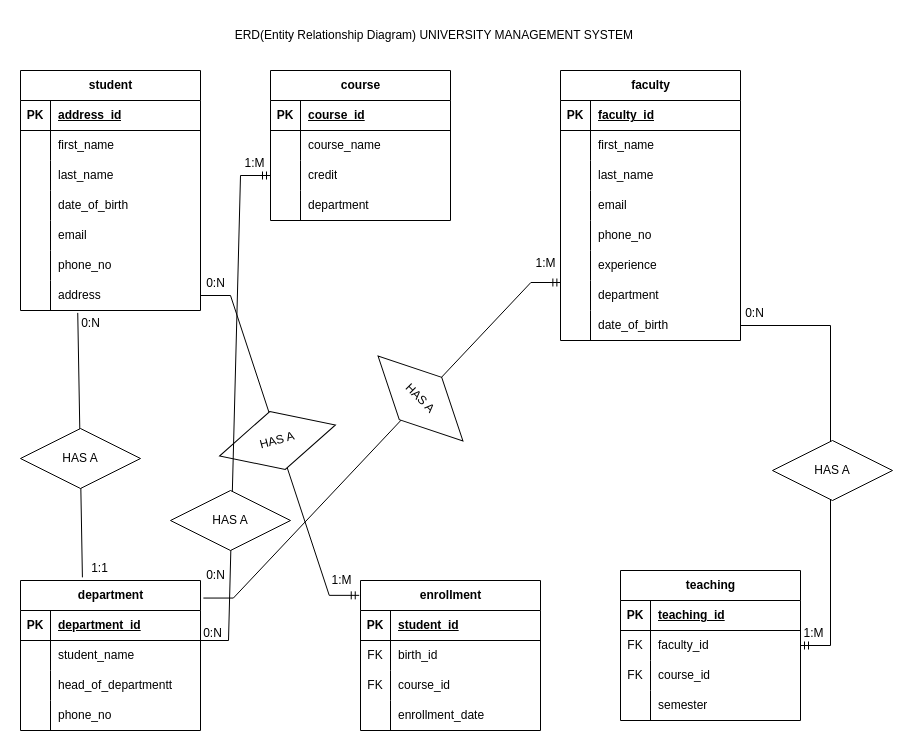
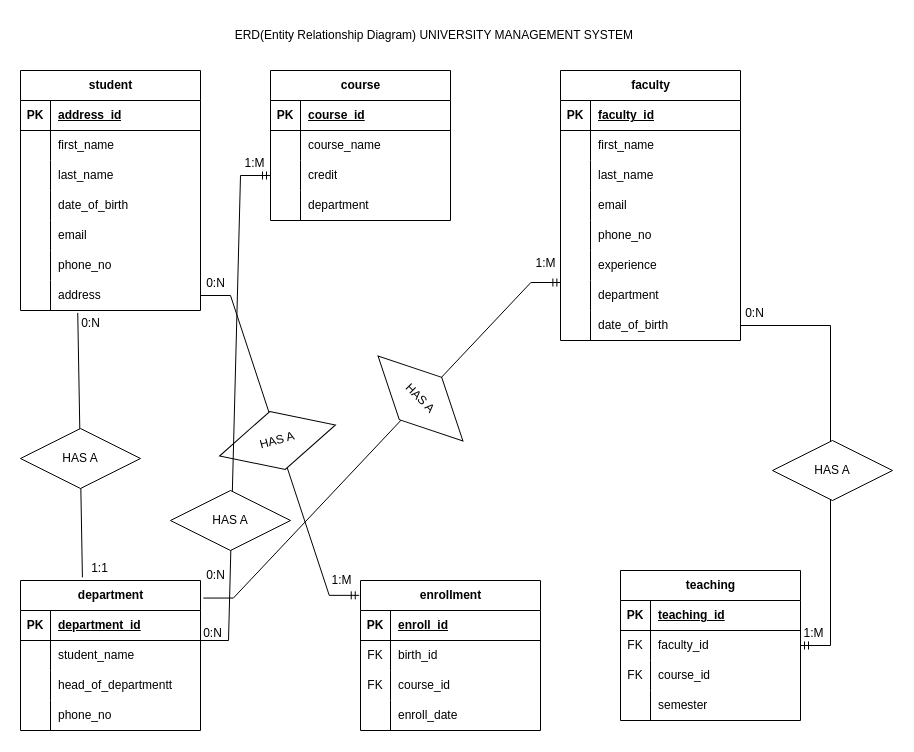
(431, 626) -> (424, 626)
(446, 716) -> (432, 716)
